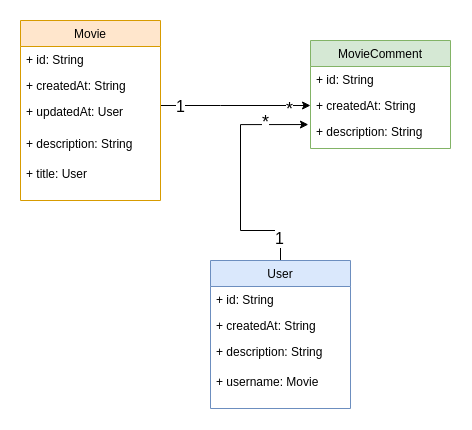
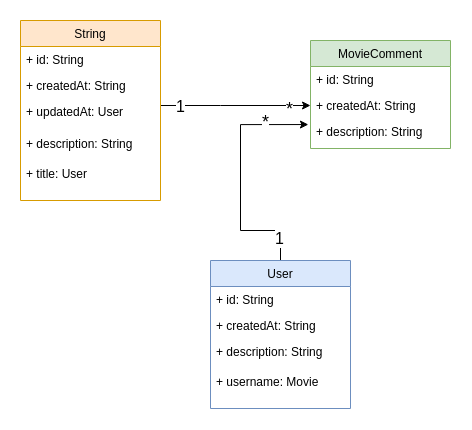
(90, 34) -> (90, 34)
